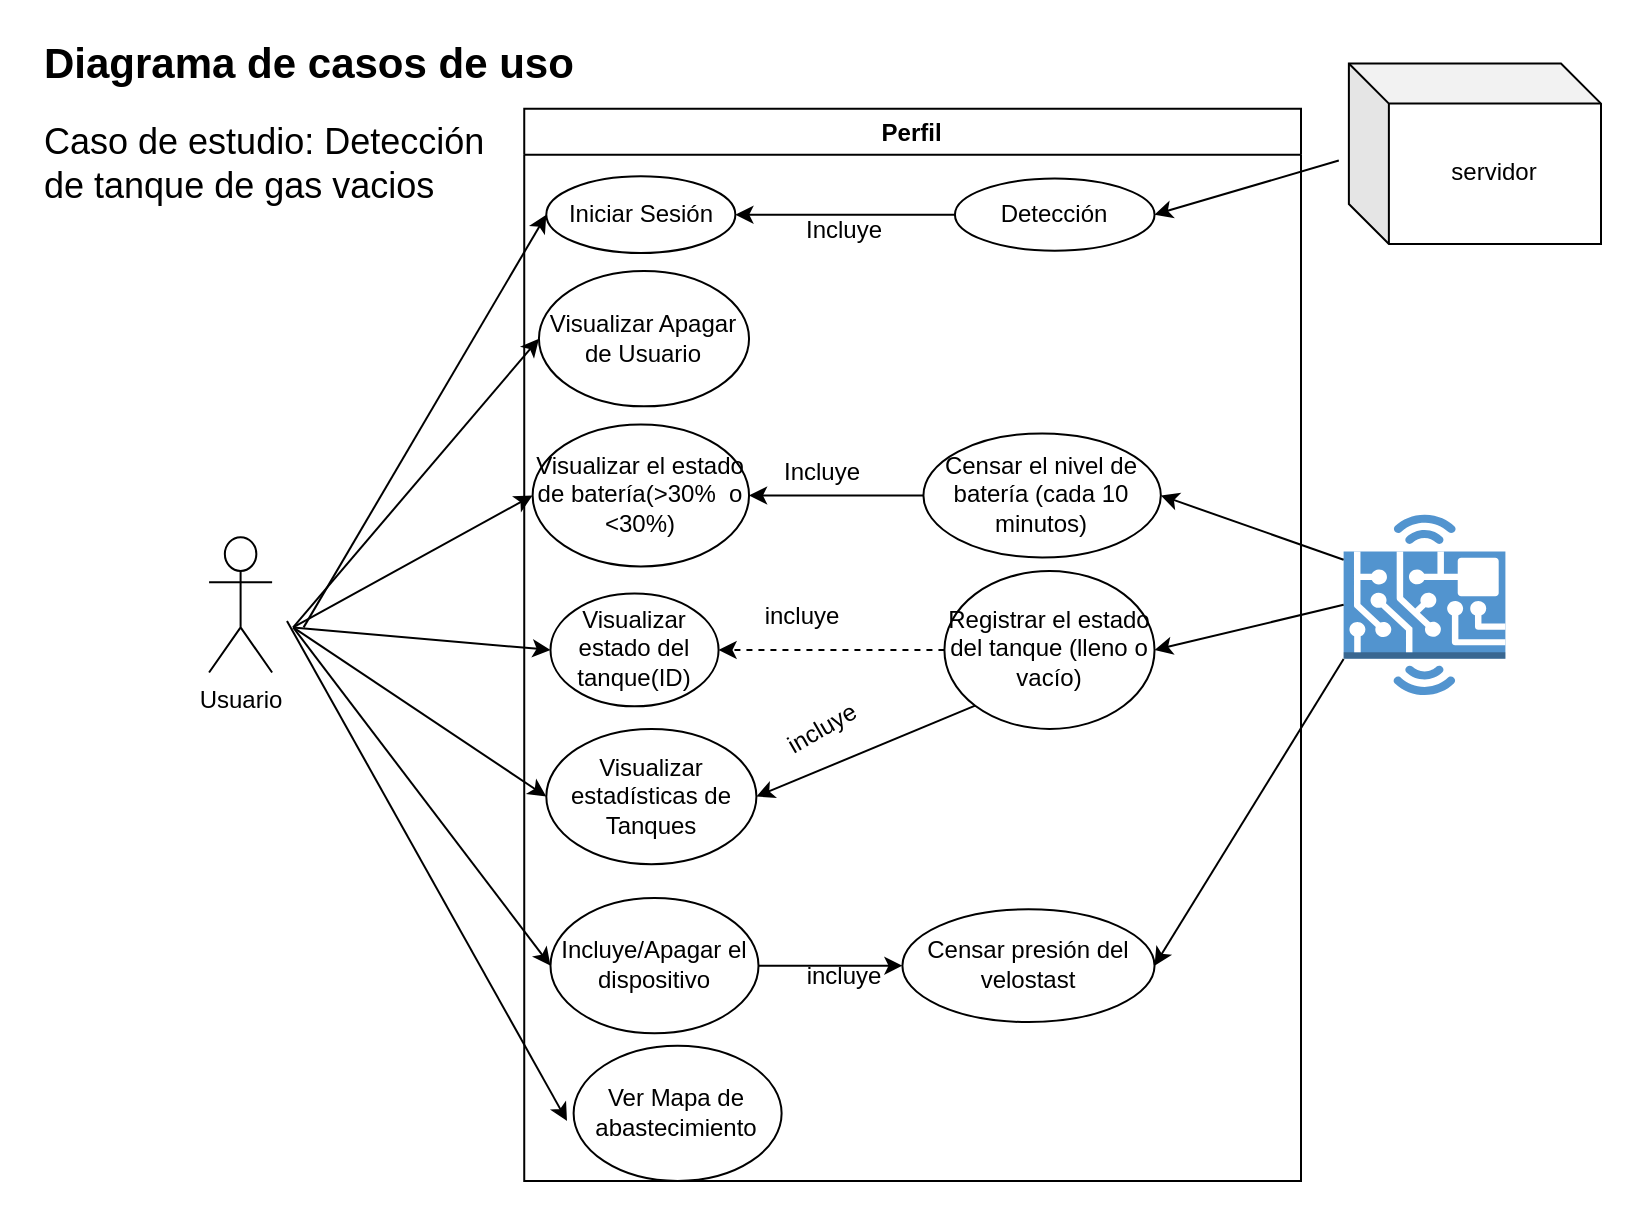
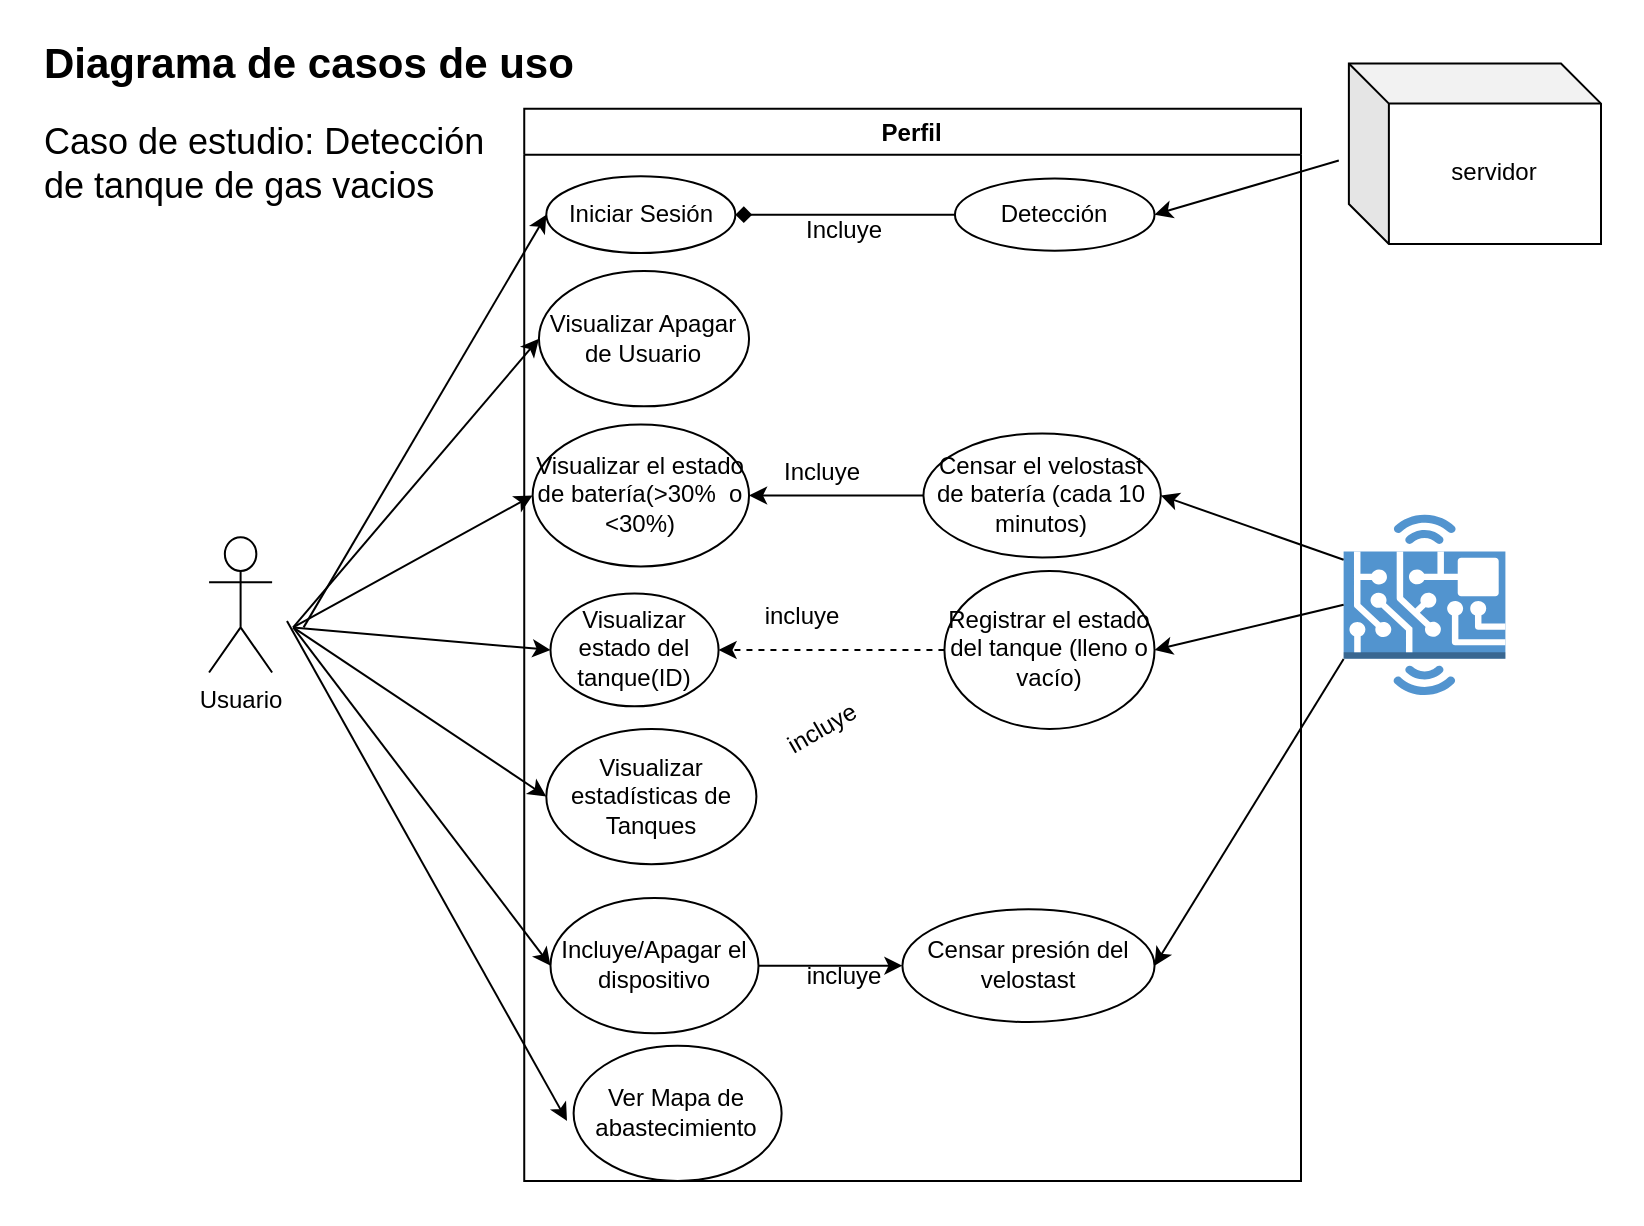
(750, 215) -> (752, 215)
(1042, 495) -> (1042, 495)
(872, 749) -> none
